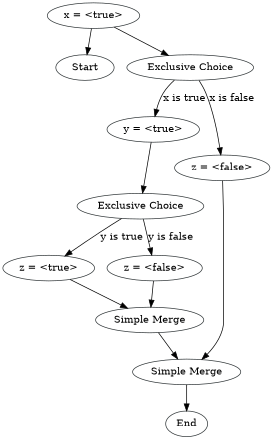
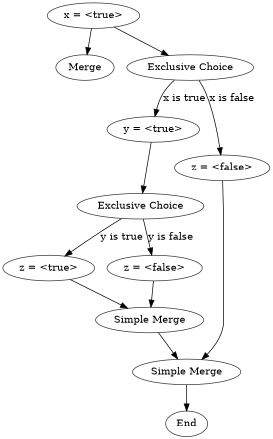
(85, 68) -> (85, 68)
